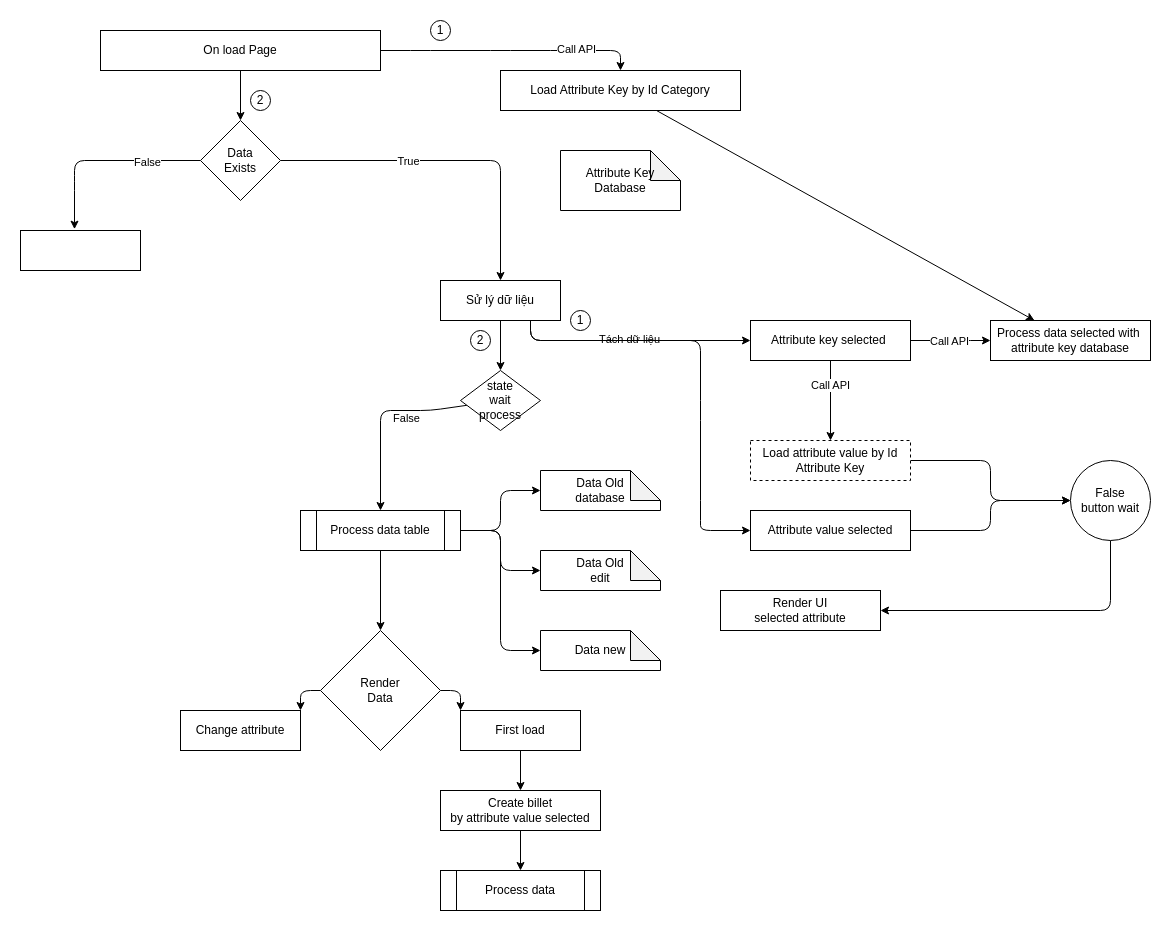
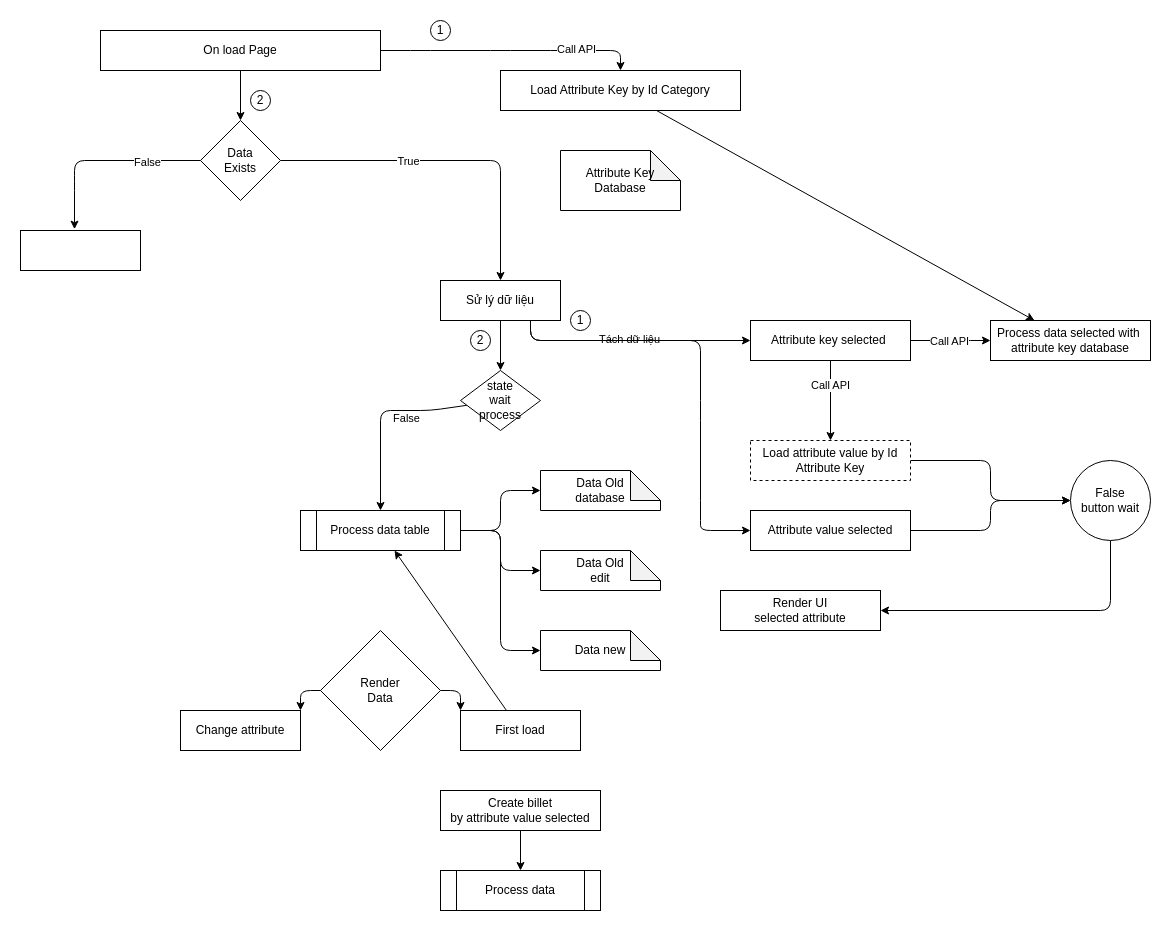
(381, 587) -> none
(521, 767) -> (452, 633)
